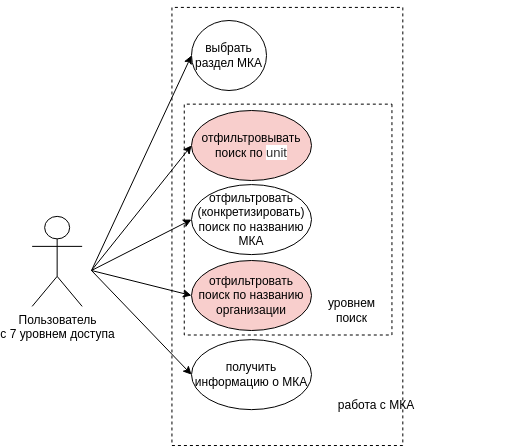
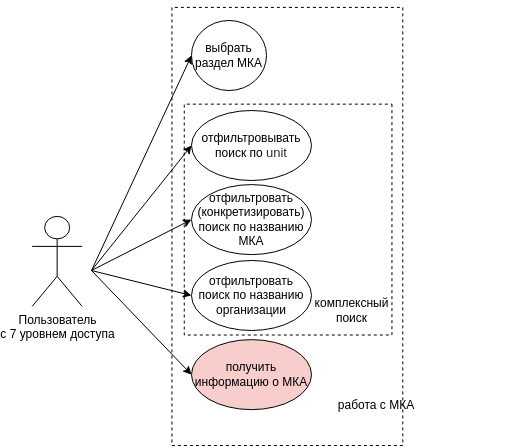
(252, 146) -> (252, 146)
(252, 296) -> (252, 296)
(352, 311) -> (352, 311)
(252, 375) -> (252, 375)
